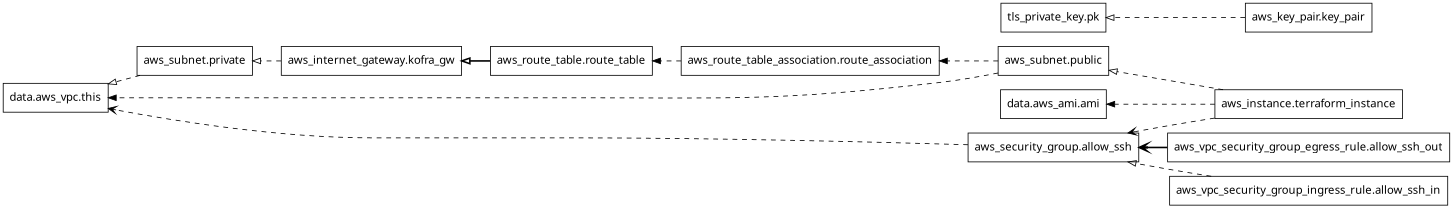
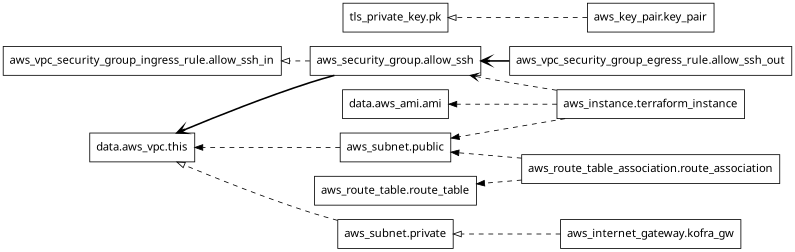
(480, 61) -> none
(973, 61) -> (490, 155)
(1170, 81) -> (512, 128)
(541, 138) -> (259, 100)
(1174, 170) -> (300, 61)
